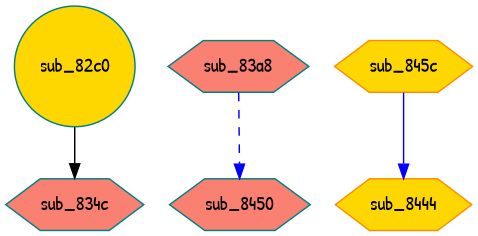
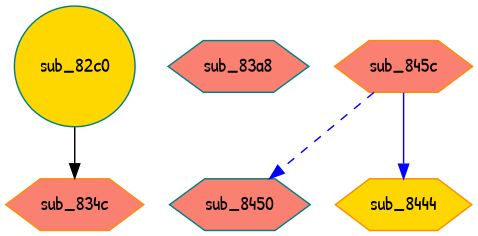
(404, 66) -> (404, 66)
(239, 128) -> (328, 131)
(75, 205) -> (75, 205)
